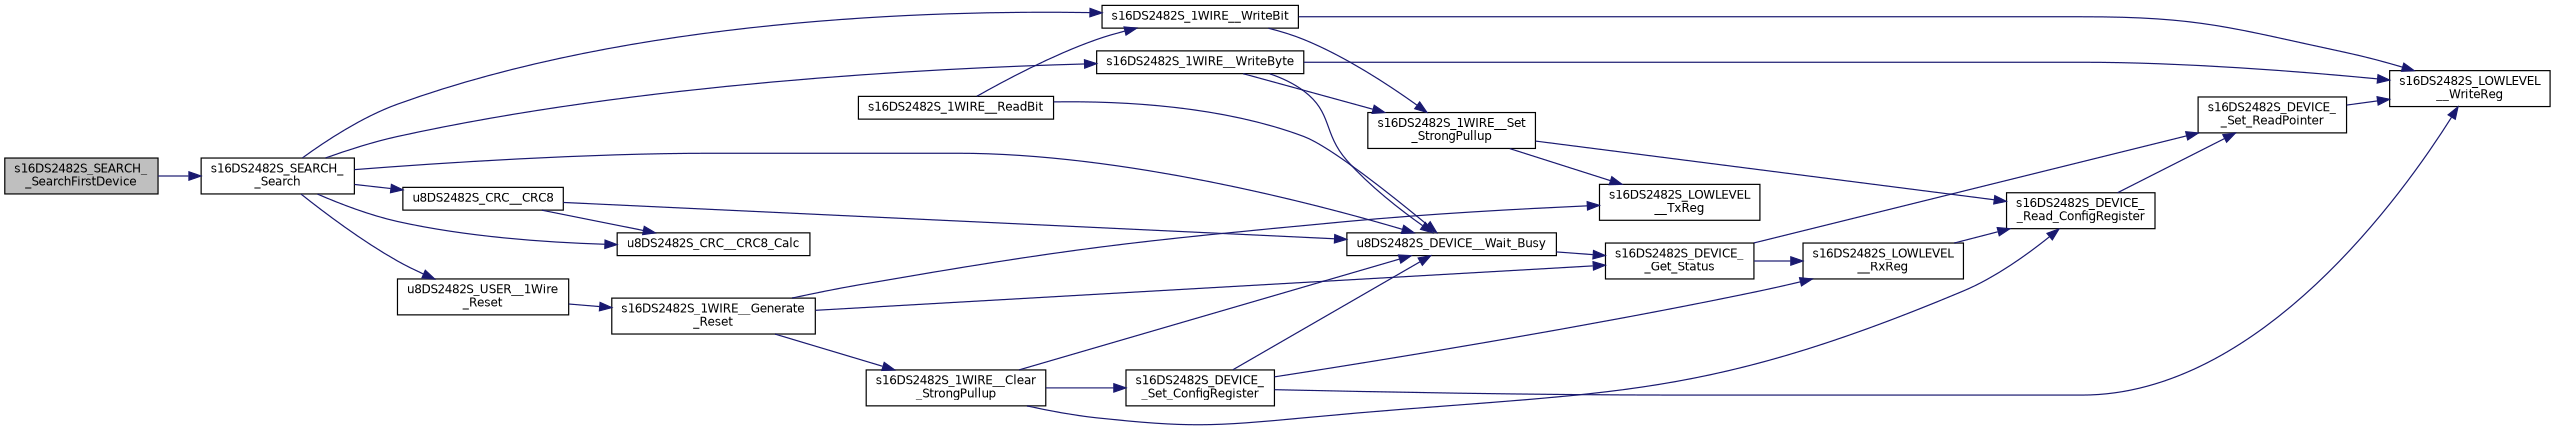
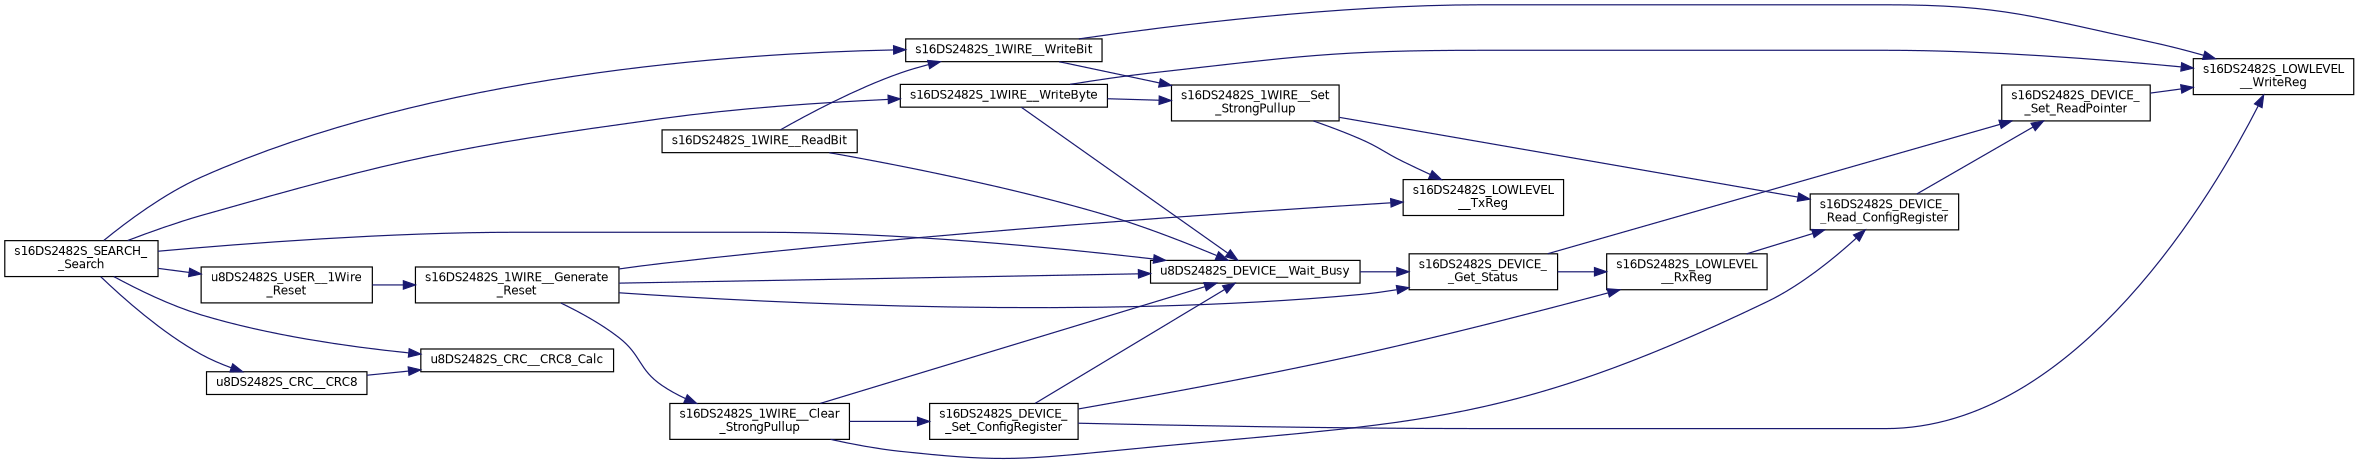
(81, 176) -> none
(949, 221) -> (879, 278)
